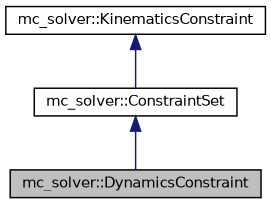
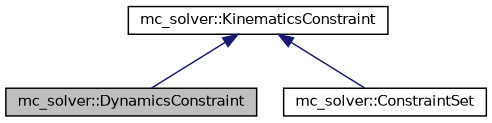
(136, 151) -> (188, 65)
